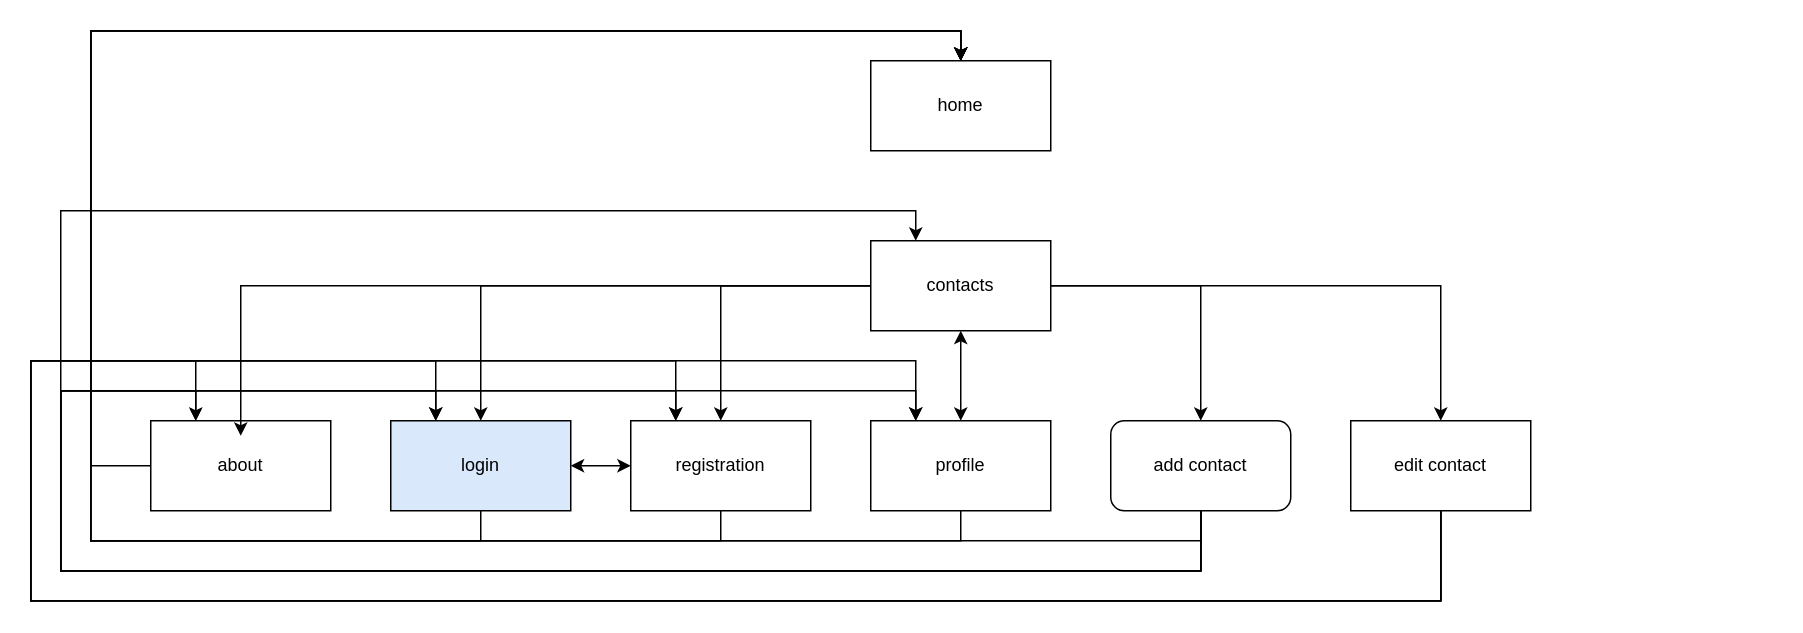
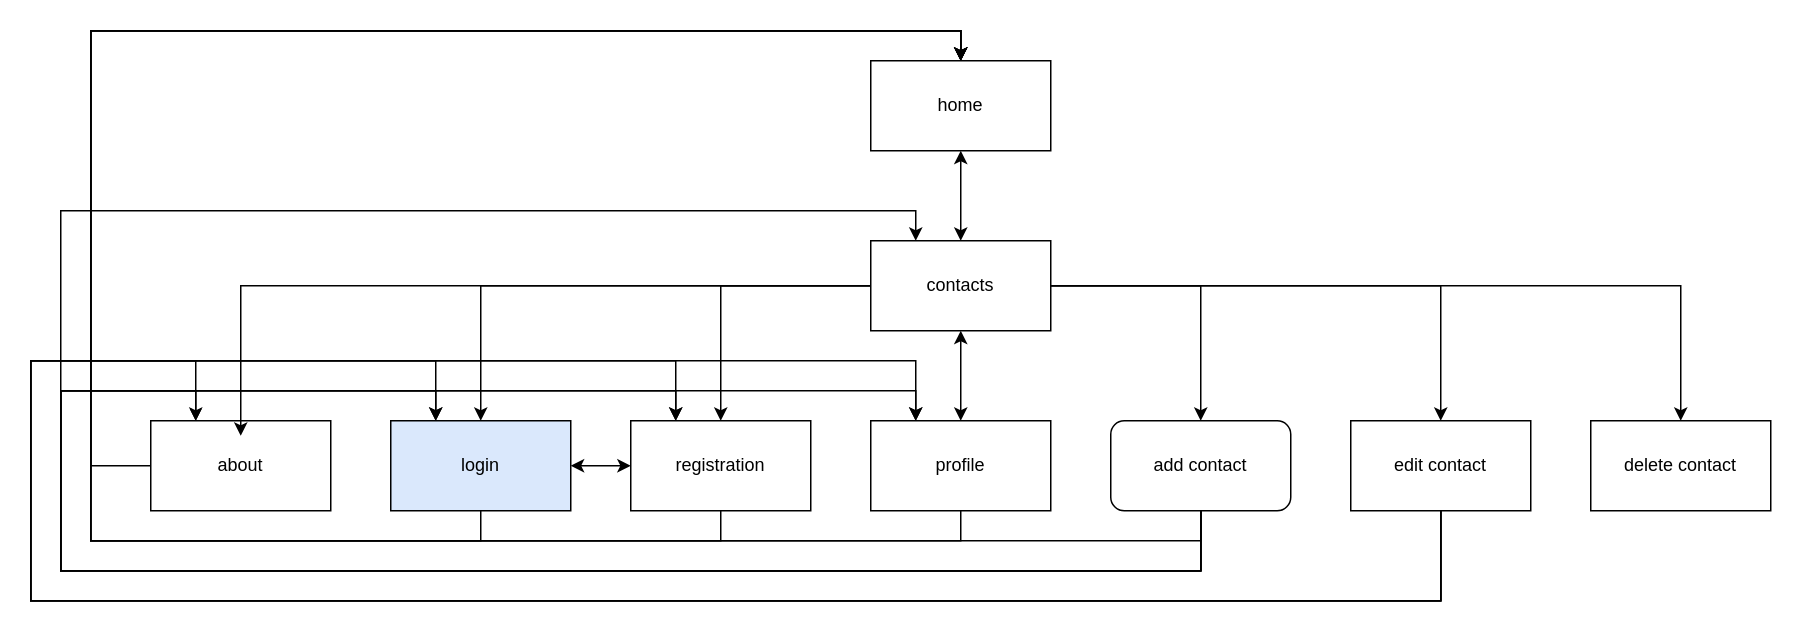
none -> (961, 196)
none -> (1624, 286)
none -> (1681, 466)
